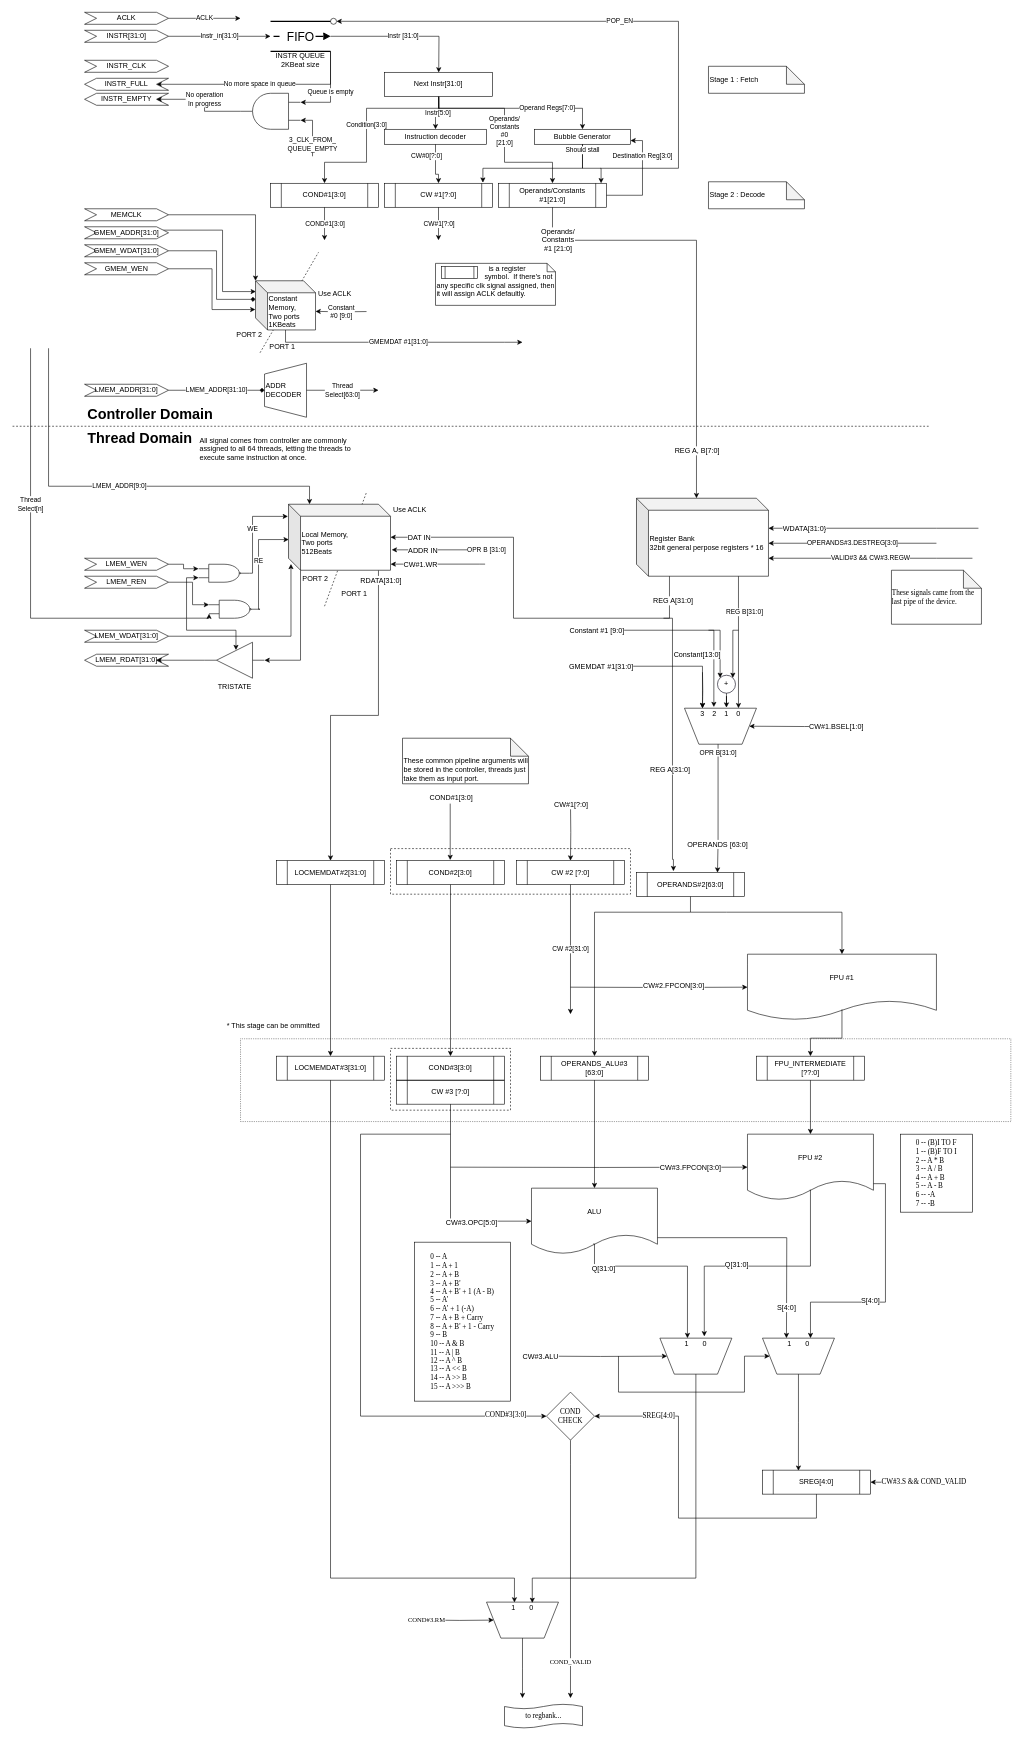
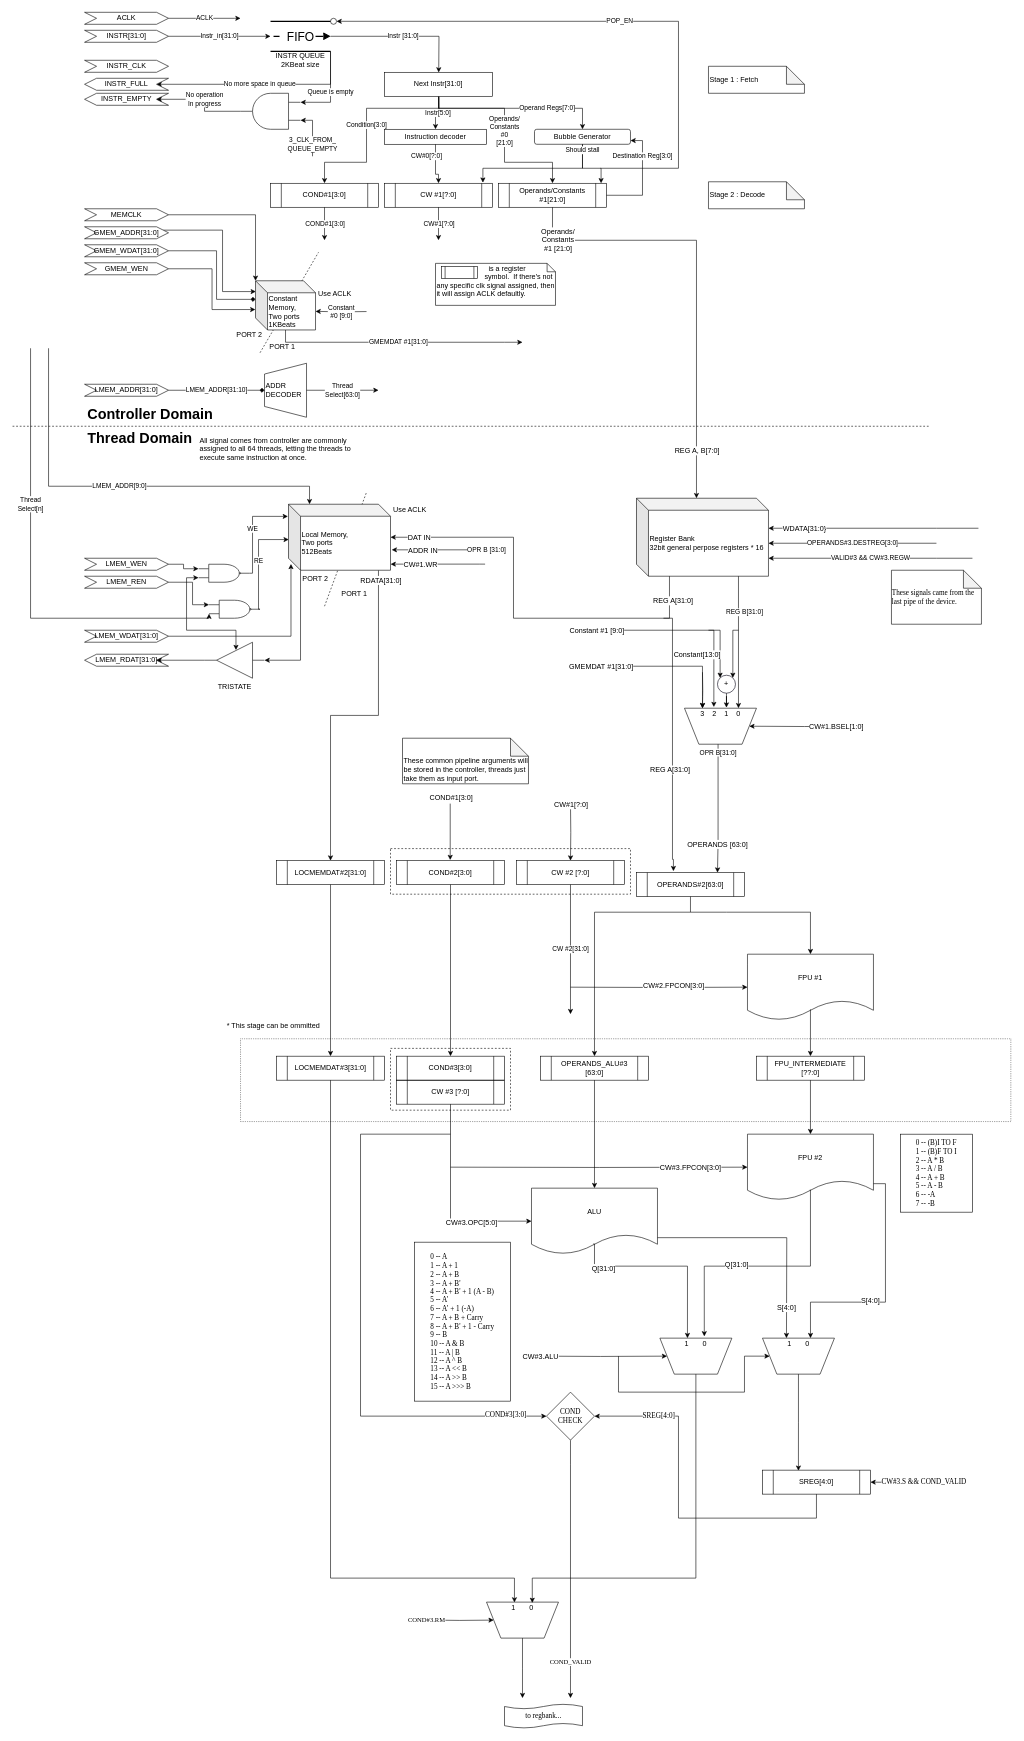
(582, 137) -> (582, 137)
(842, 987) -> (810, 987)
